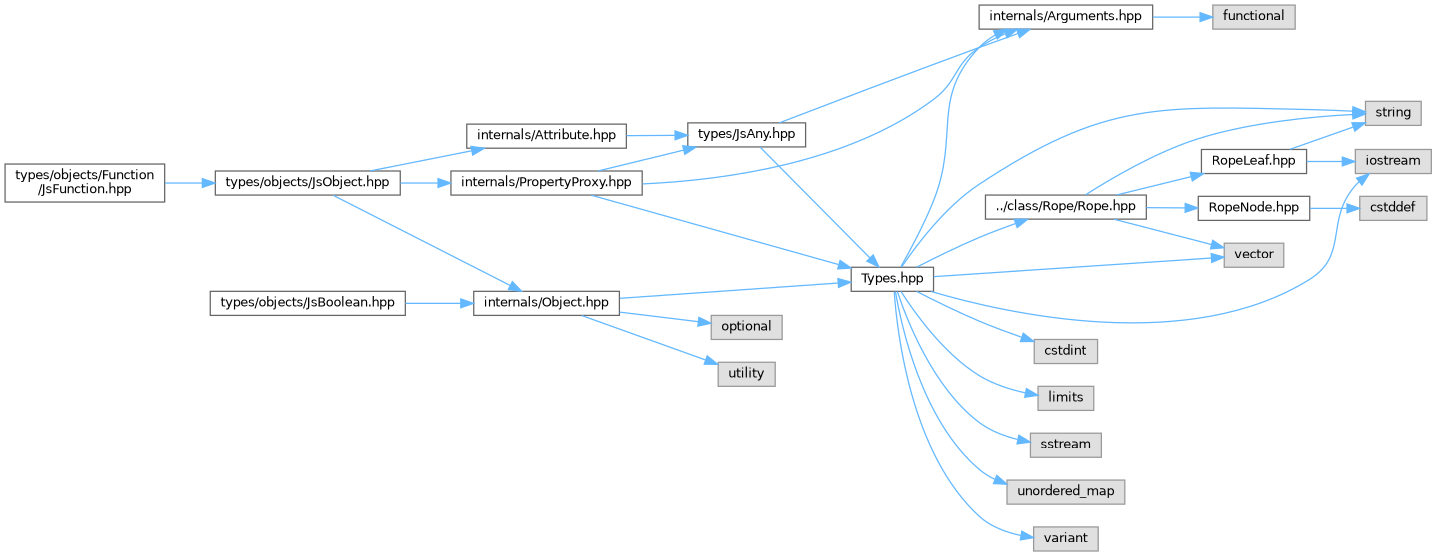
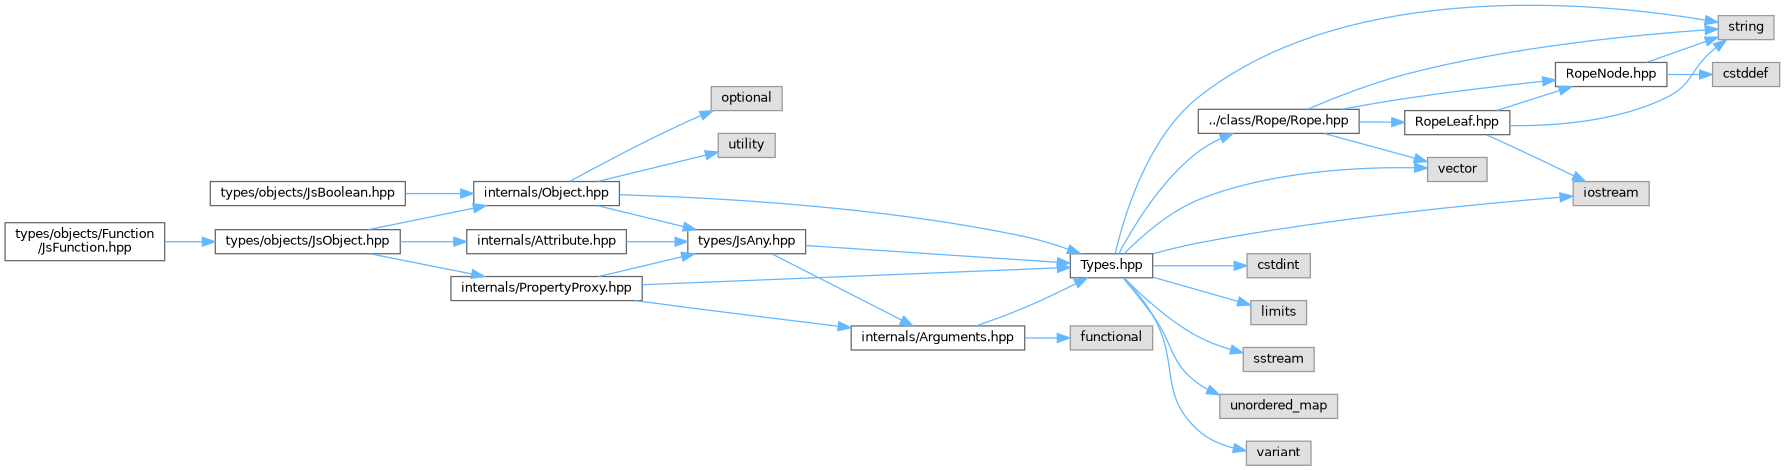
none -> (1676, 52)
none -> (1528, 101)
(946, 147) -> (1027, 307)
none -> (641, 216)
